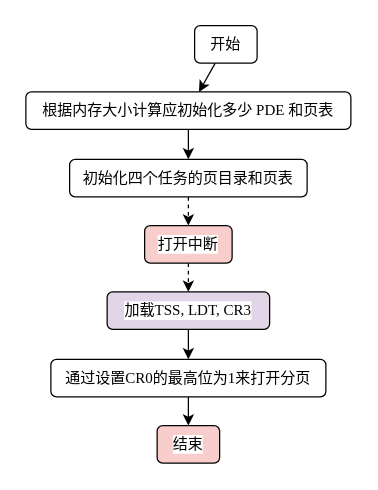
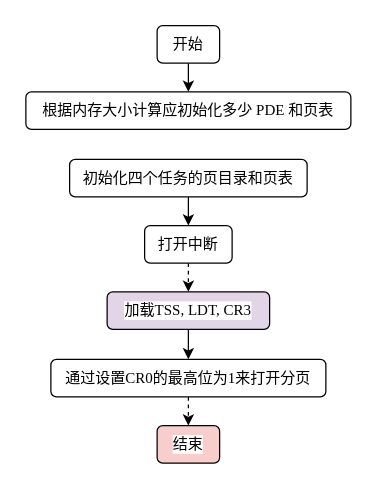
(226, 44) -> (188, 44)
(188, 140) -> none
(188, 208) -> (188, 208)
(188, 244) -> (188, 244)
(188, 408) -> (188, 408)
